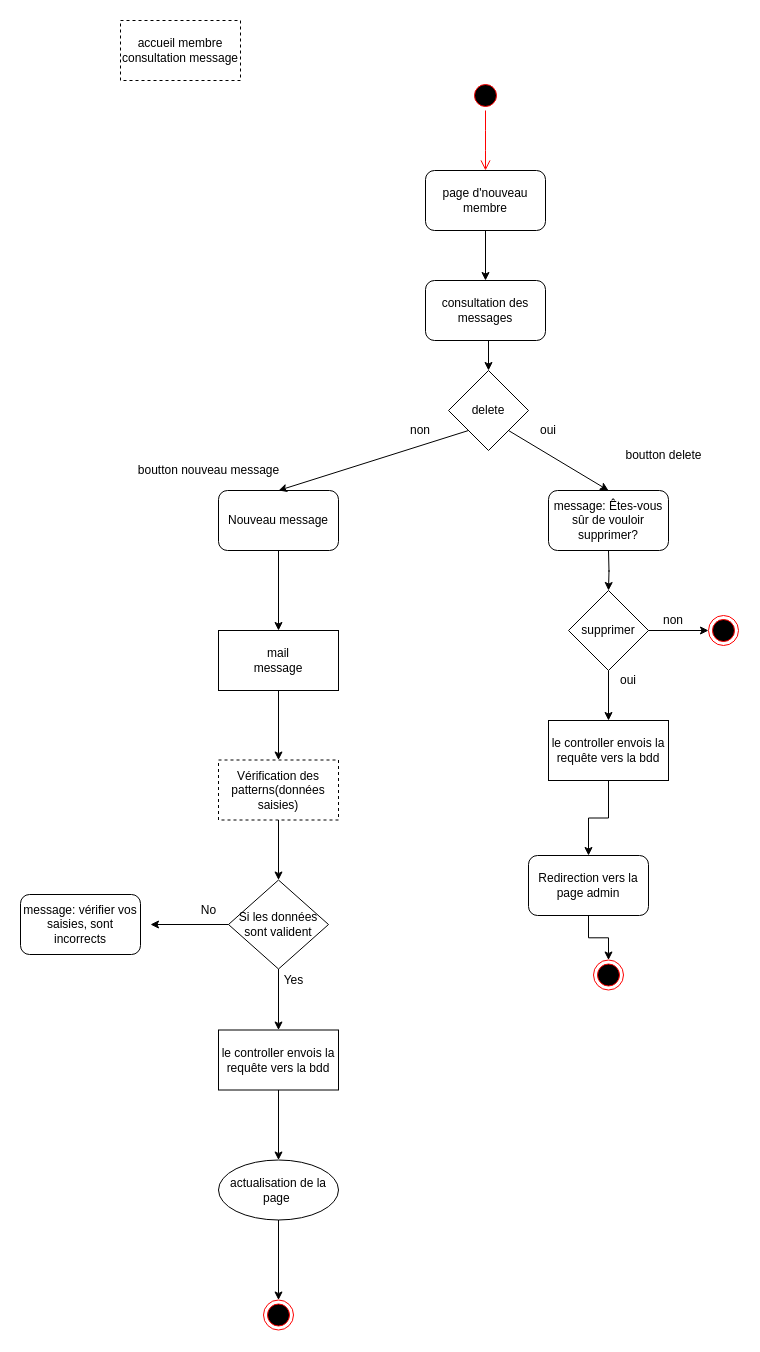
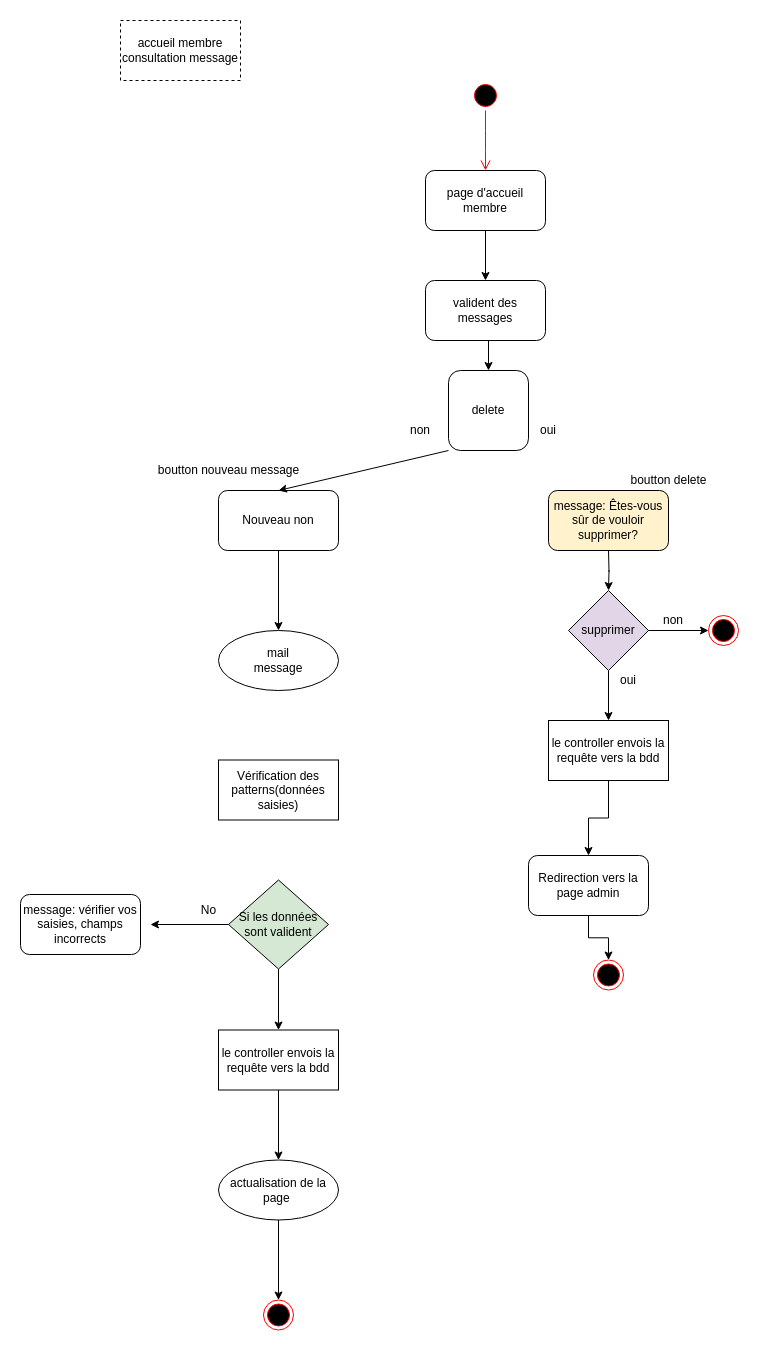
(486, 201) -> (486, 201)
(486, 311) -> (486, 311)
(489, 411) -> (489, 411)
(664, 456) -> (669, 481)
(556, 459) -> none
(209, 471) -> (229, 471)
(279, 521) -> (279, 521)
(609, 521) -> (609, 521)
(609, 631) -> (609, 631)
(279, 661) -> (279, 661)
(279, 722) -> none
(279, 790) -> (279, 790)
(279, 846) -> none
(81, 925) -> (81, 925)
(279, 925) -> (279, 925)
(294, 980) -> none
